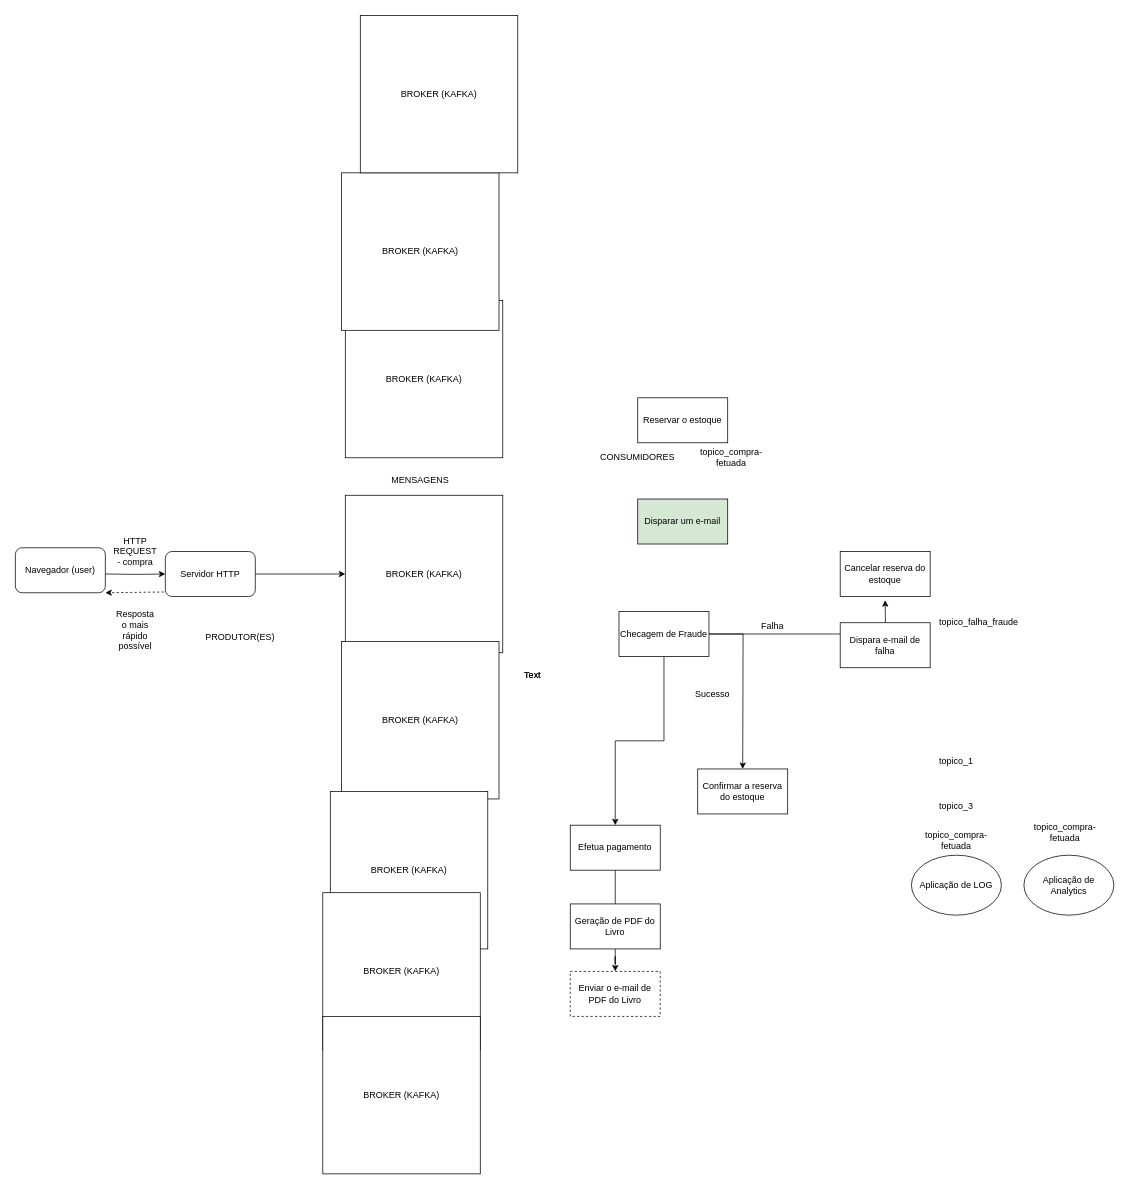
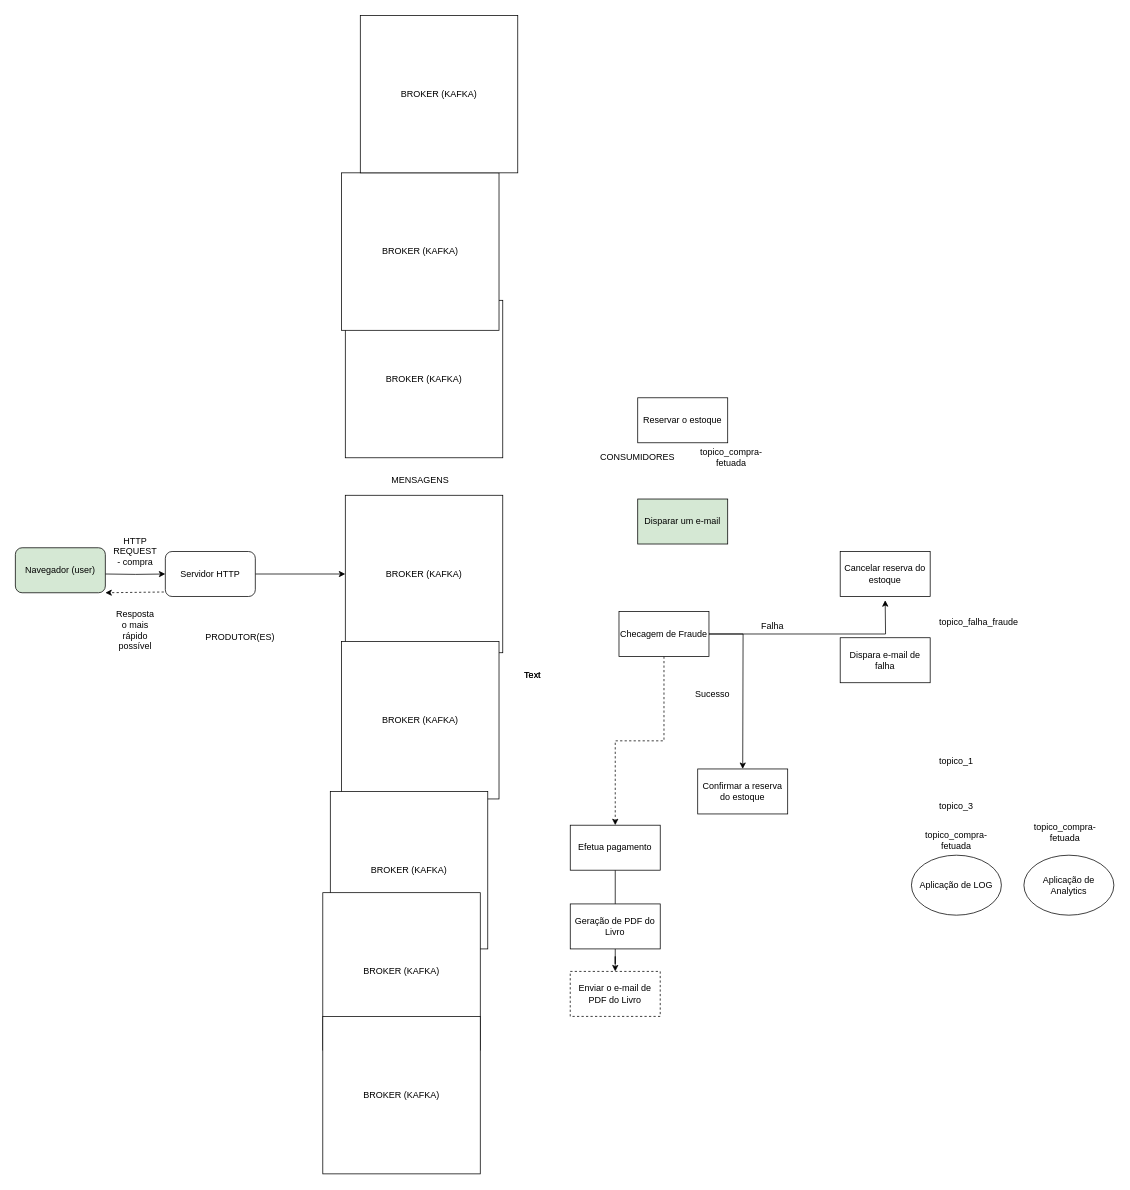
(60, 570) -> (60, 570)
(885, 645) -> (885, 660)
(643, 741) -> (643, 741)
